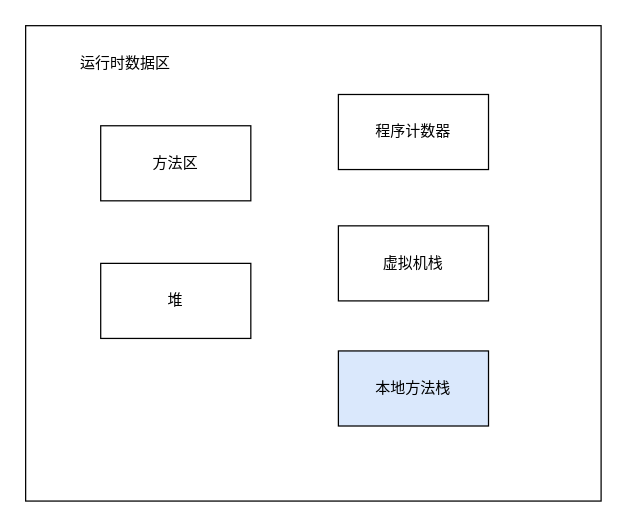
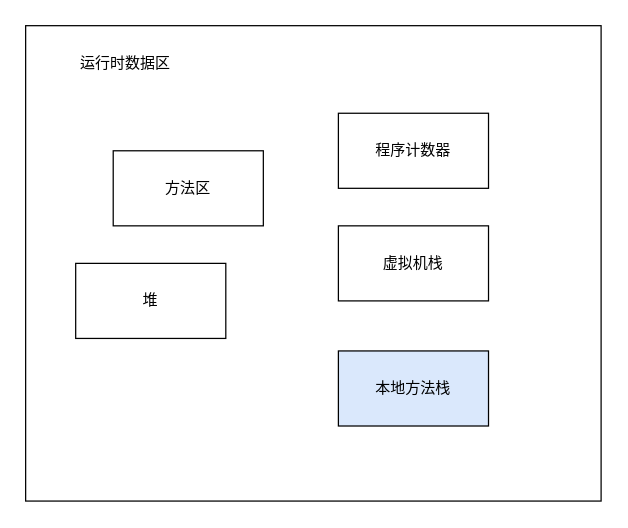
(413, 132) -> (413, 151)
(176, 163) -> (188, 188)
(176, 301) -> (151, 301)
